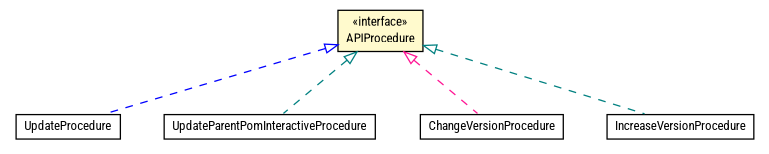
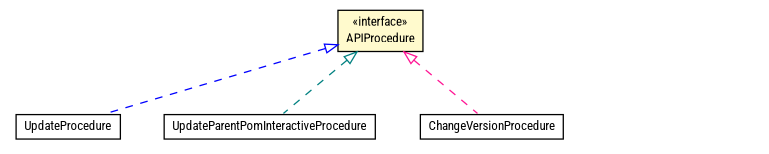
(680, 126) -> none
